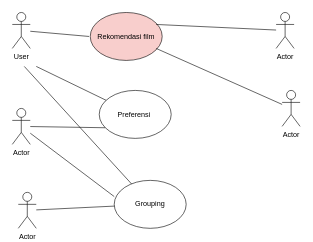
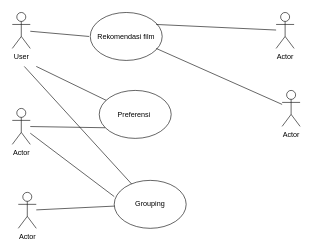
(126, 36) -> (126, 36)
